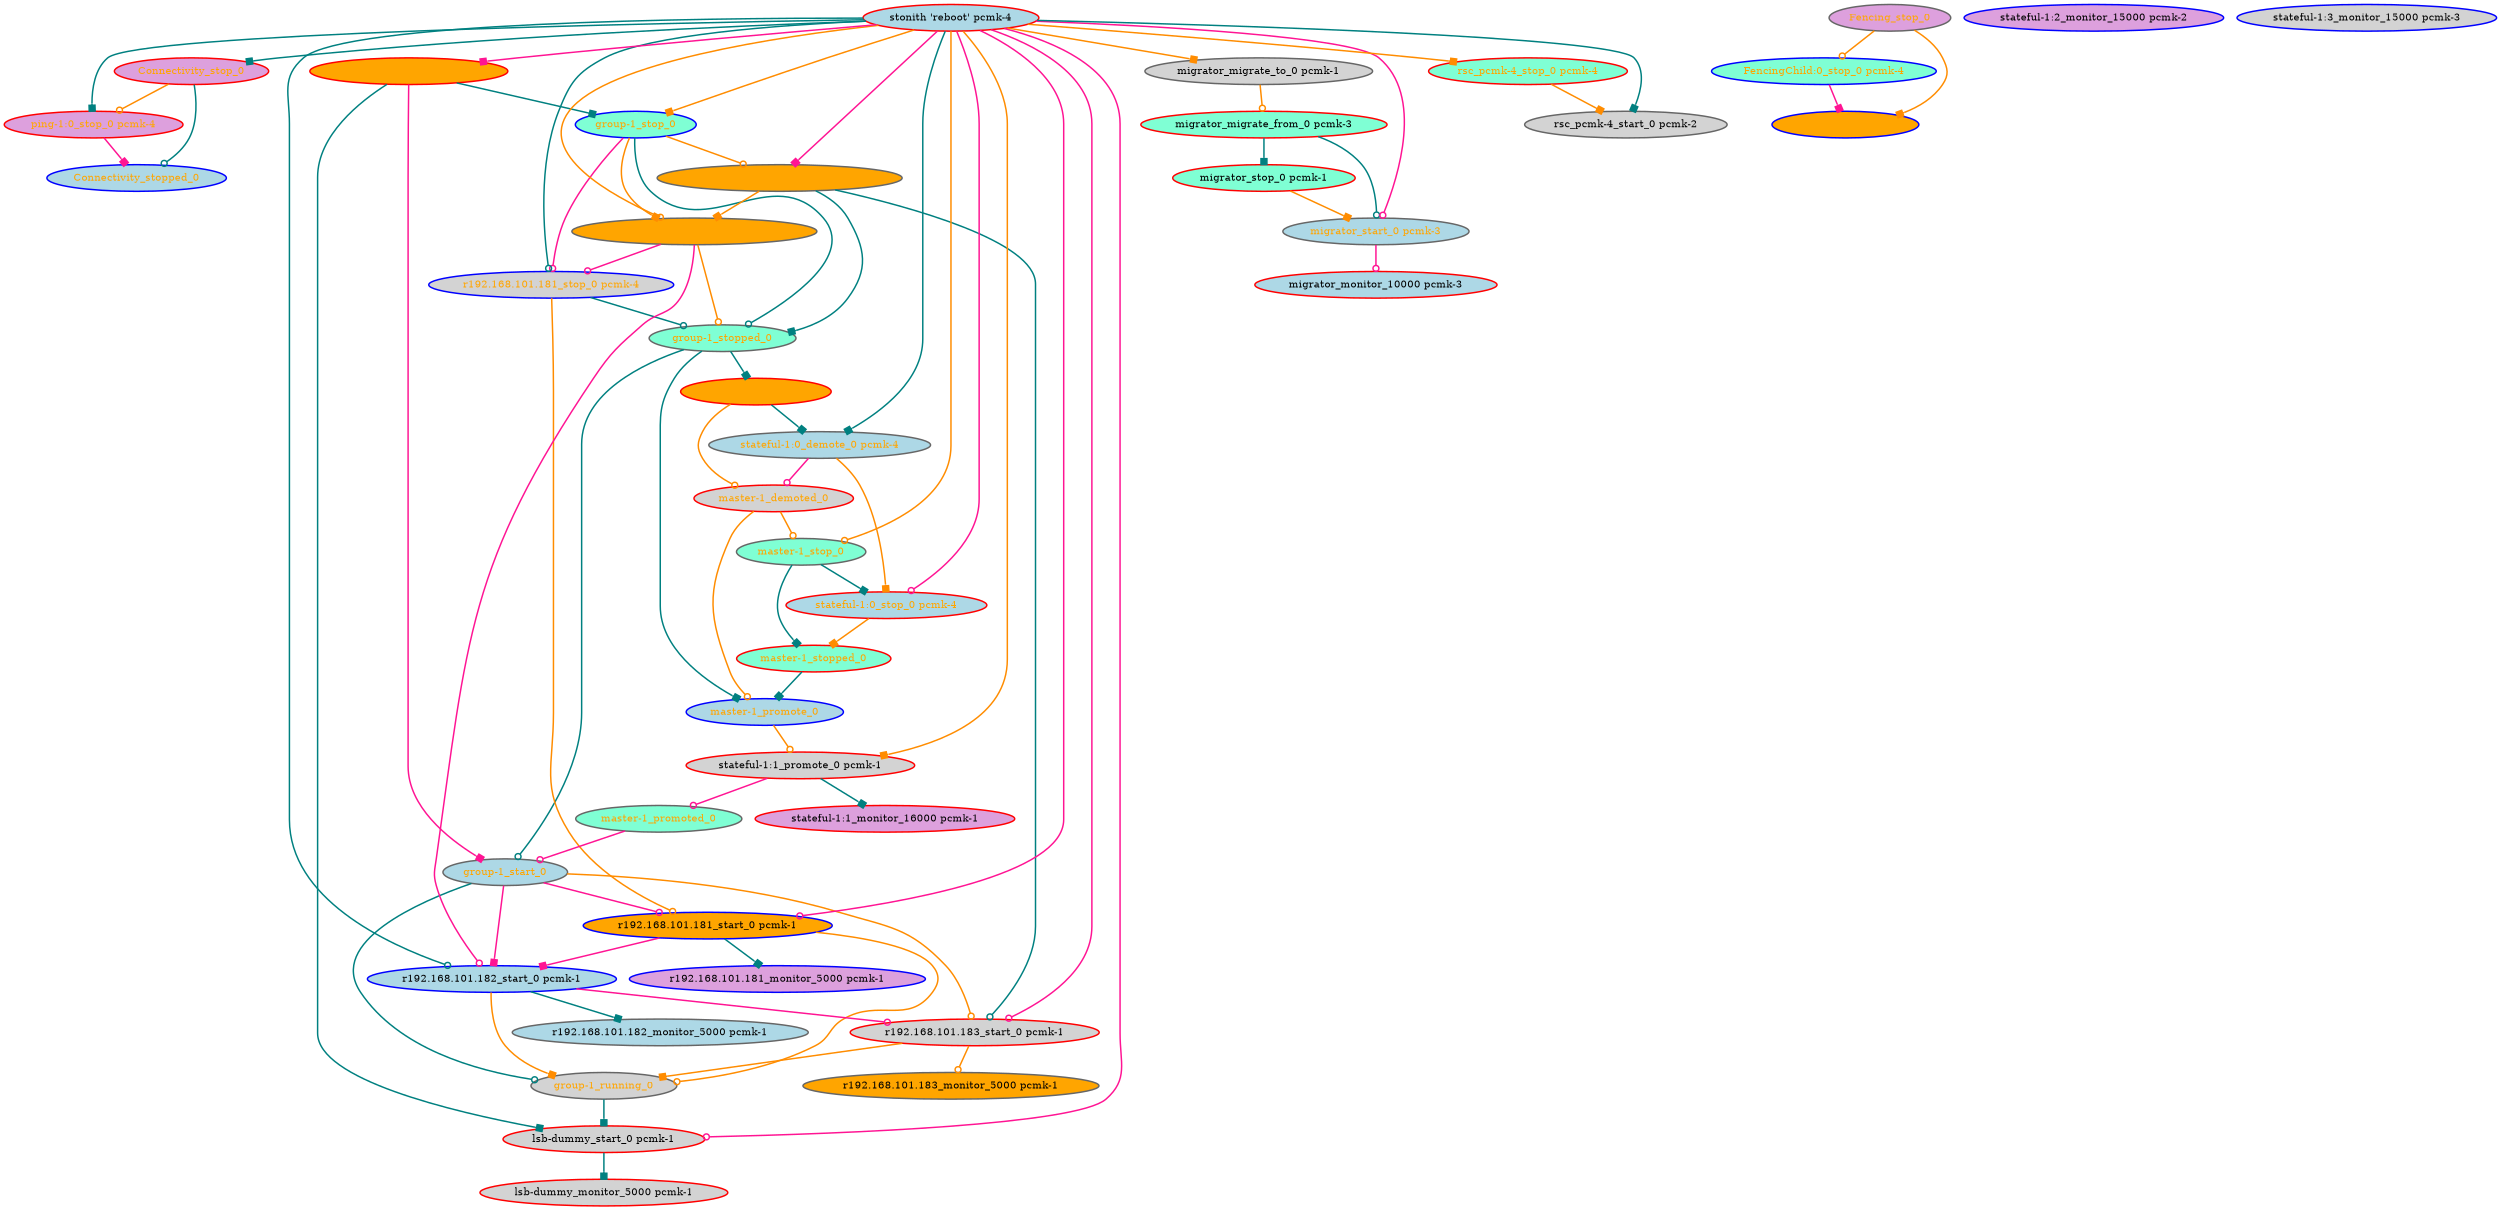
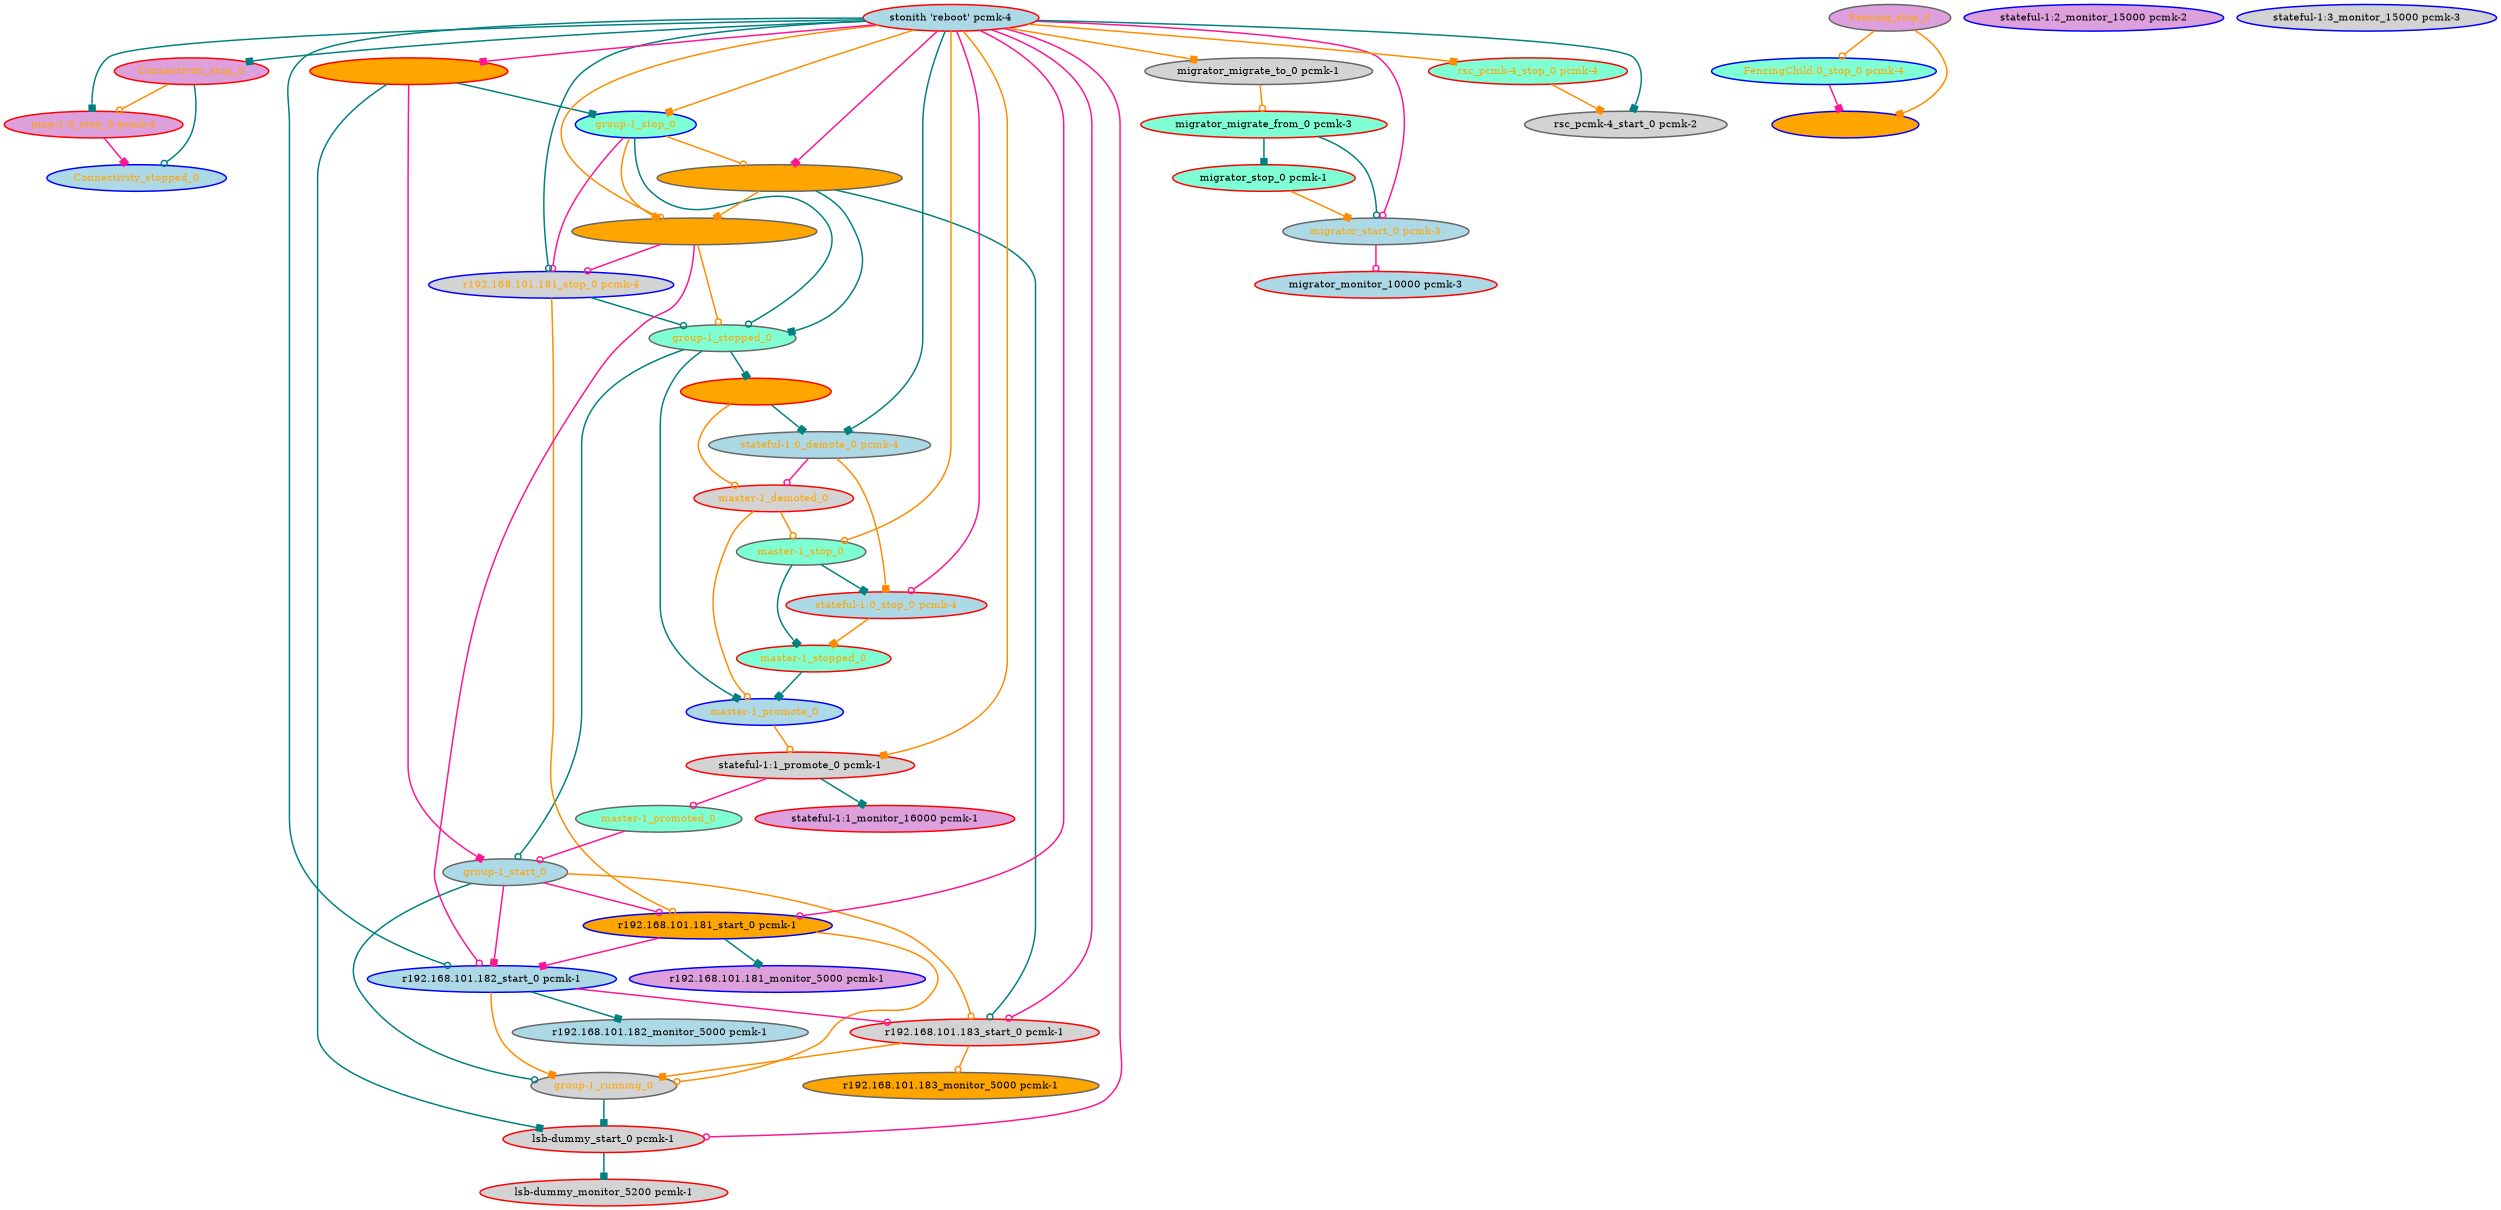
(604, 1193) -> (604, 1193)
